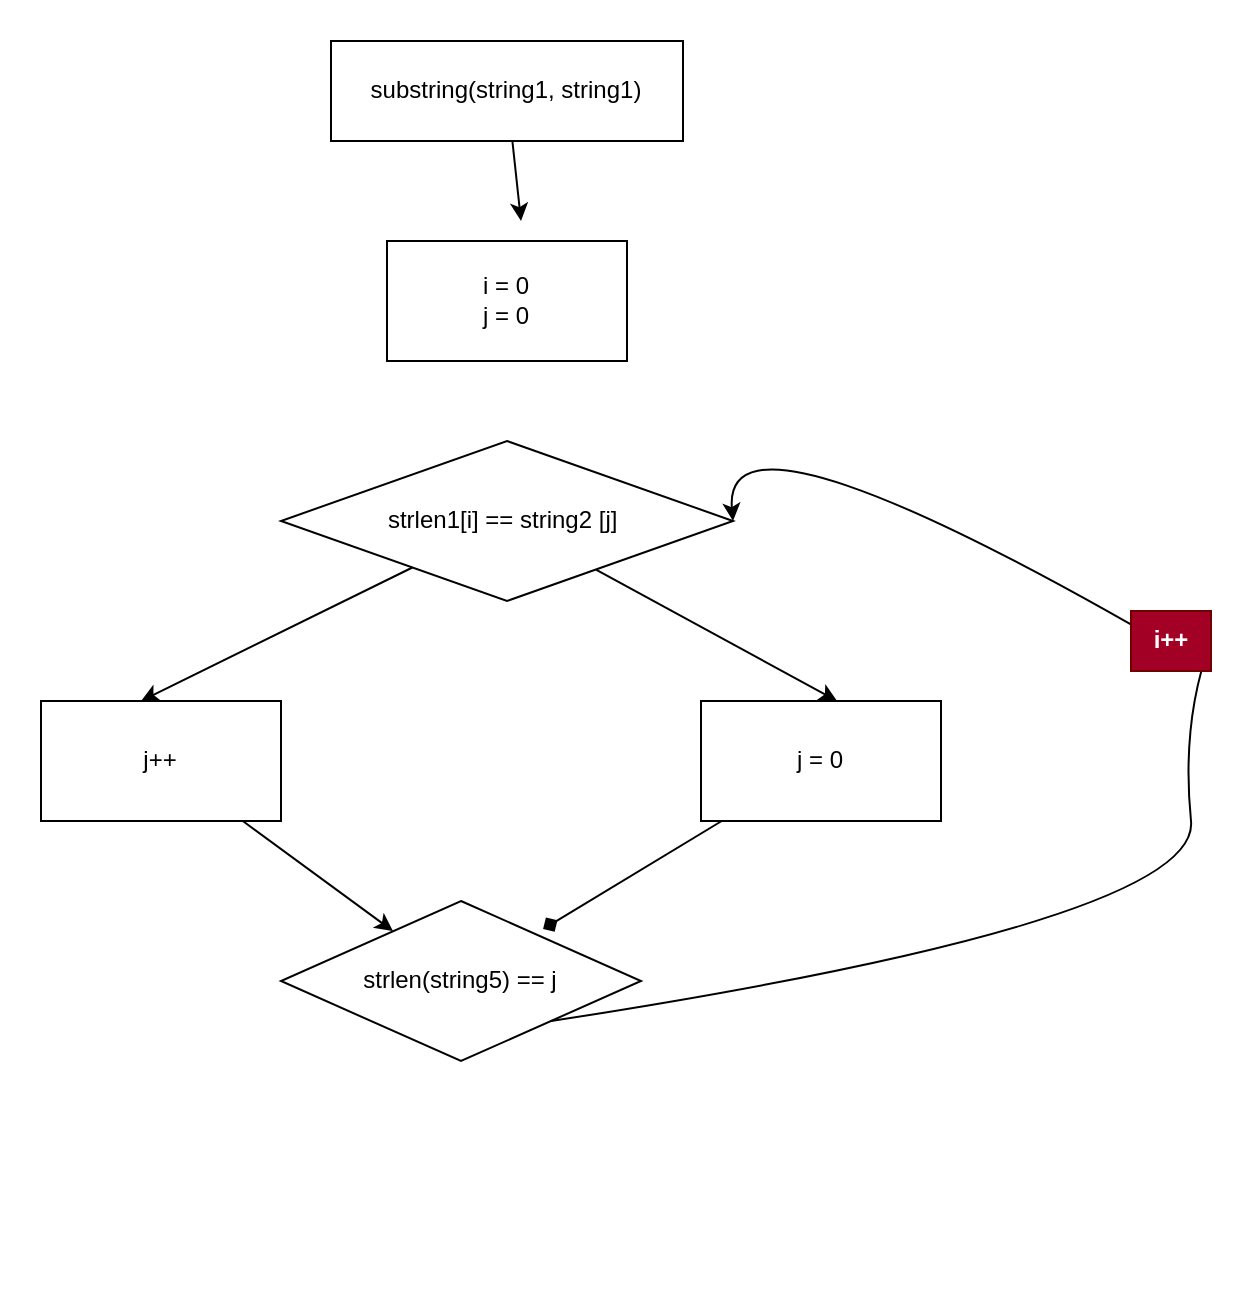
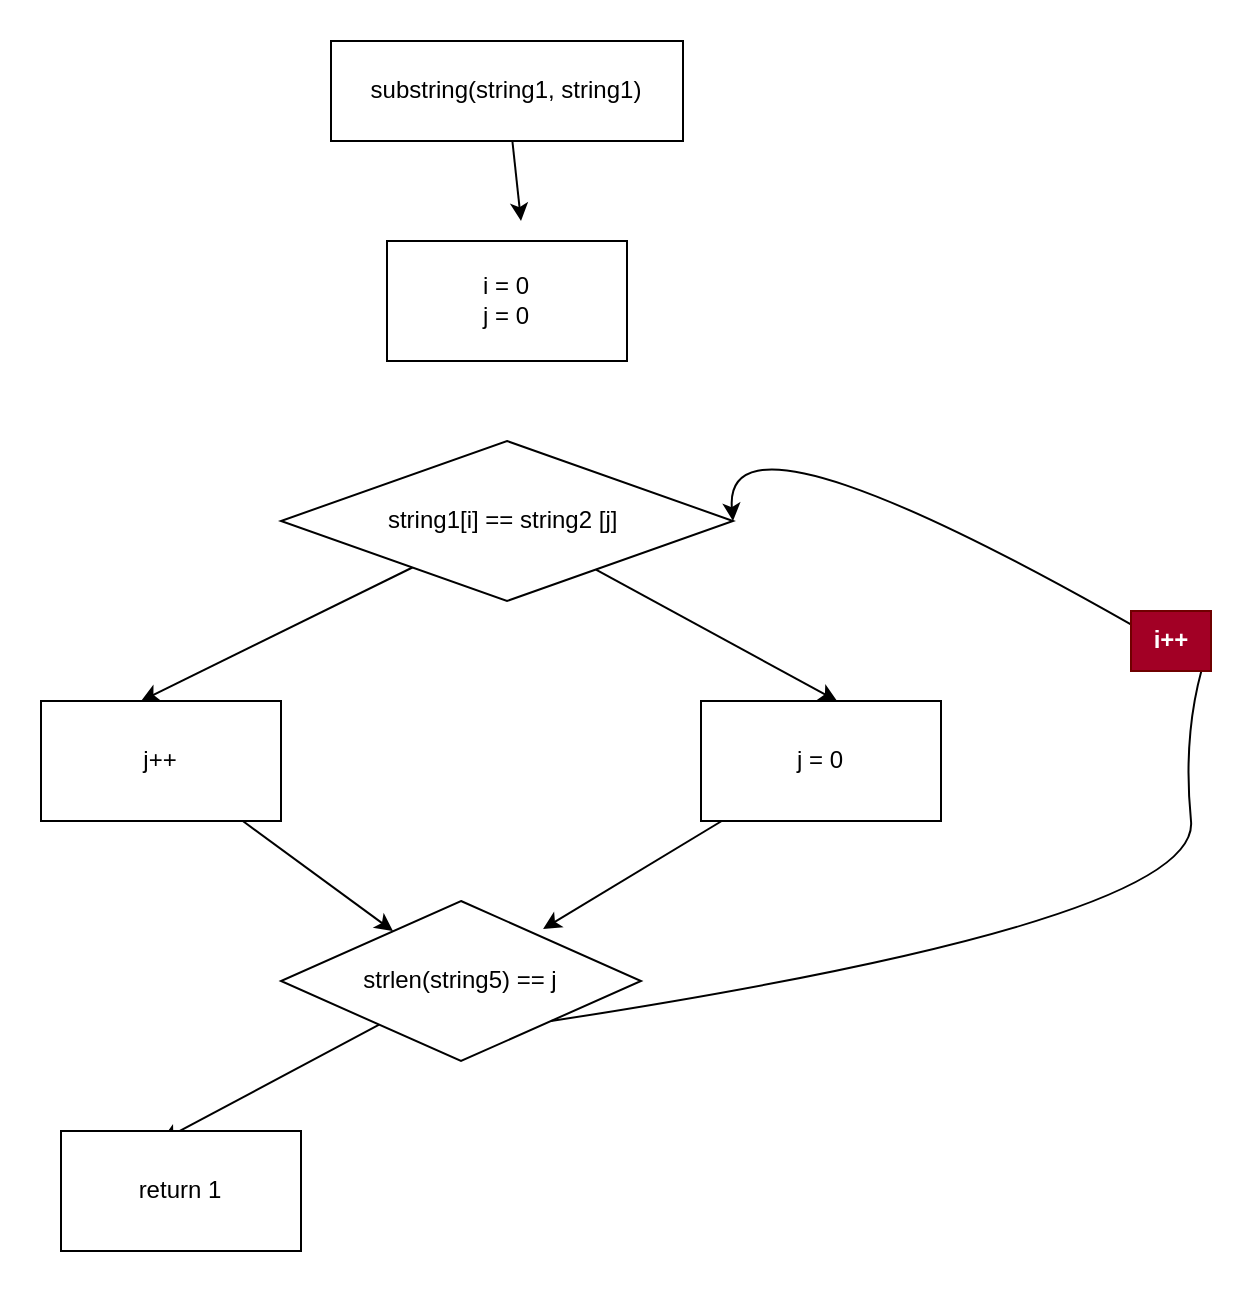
(507, 521) -> (507, 521)
(557, 921) -> (557, 921)
none -> (278, 1079)
none -> (181, 1191)
